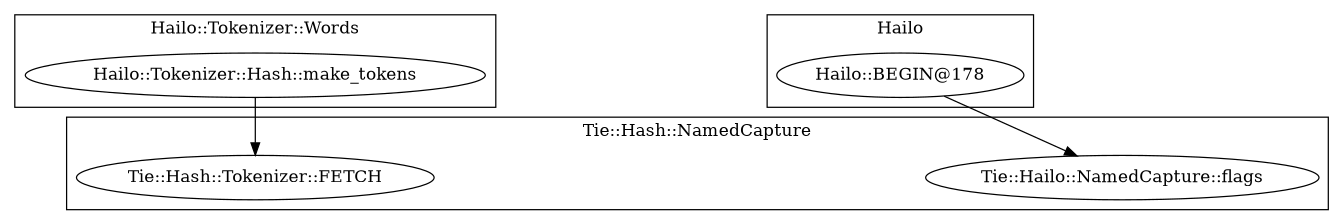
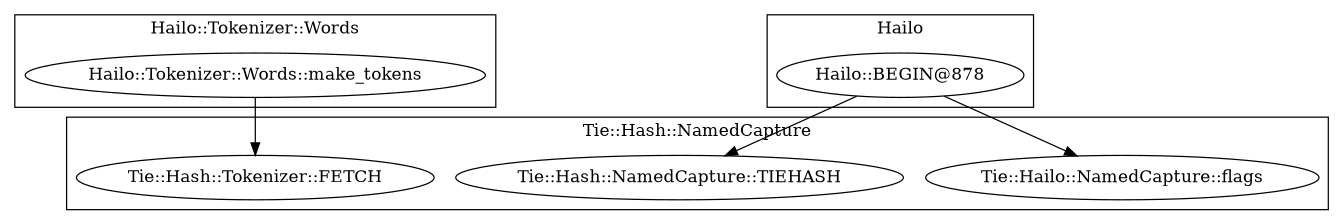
(255, 75) -> (255, 75)
(900, 75) -> (900, 75)
none -> (680, 178)
